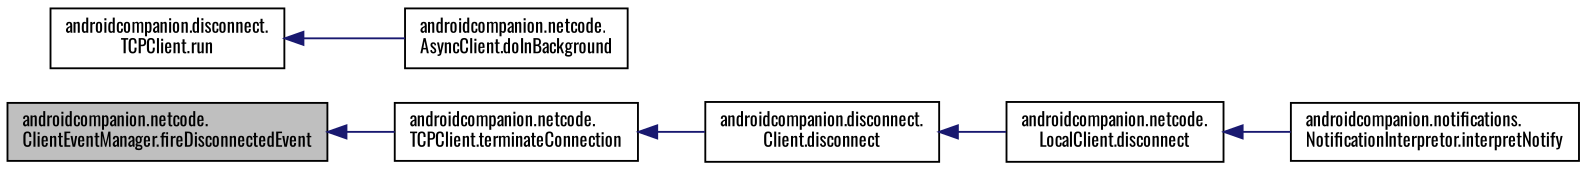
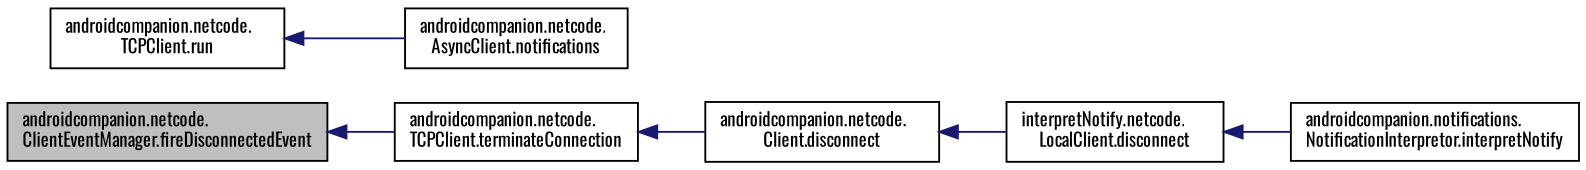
(167, 38) -> (167, 38)
(516, 38) -> (516, 38)
(822, 132) -> (822, 132)
(1115, 132) -> (1115, 132)
